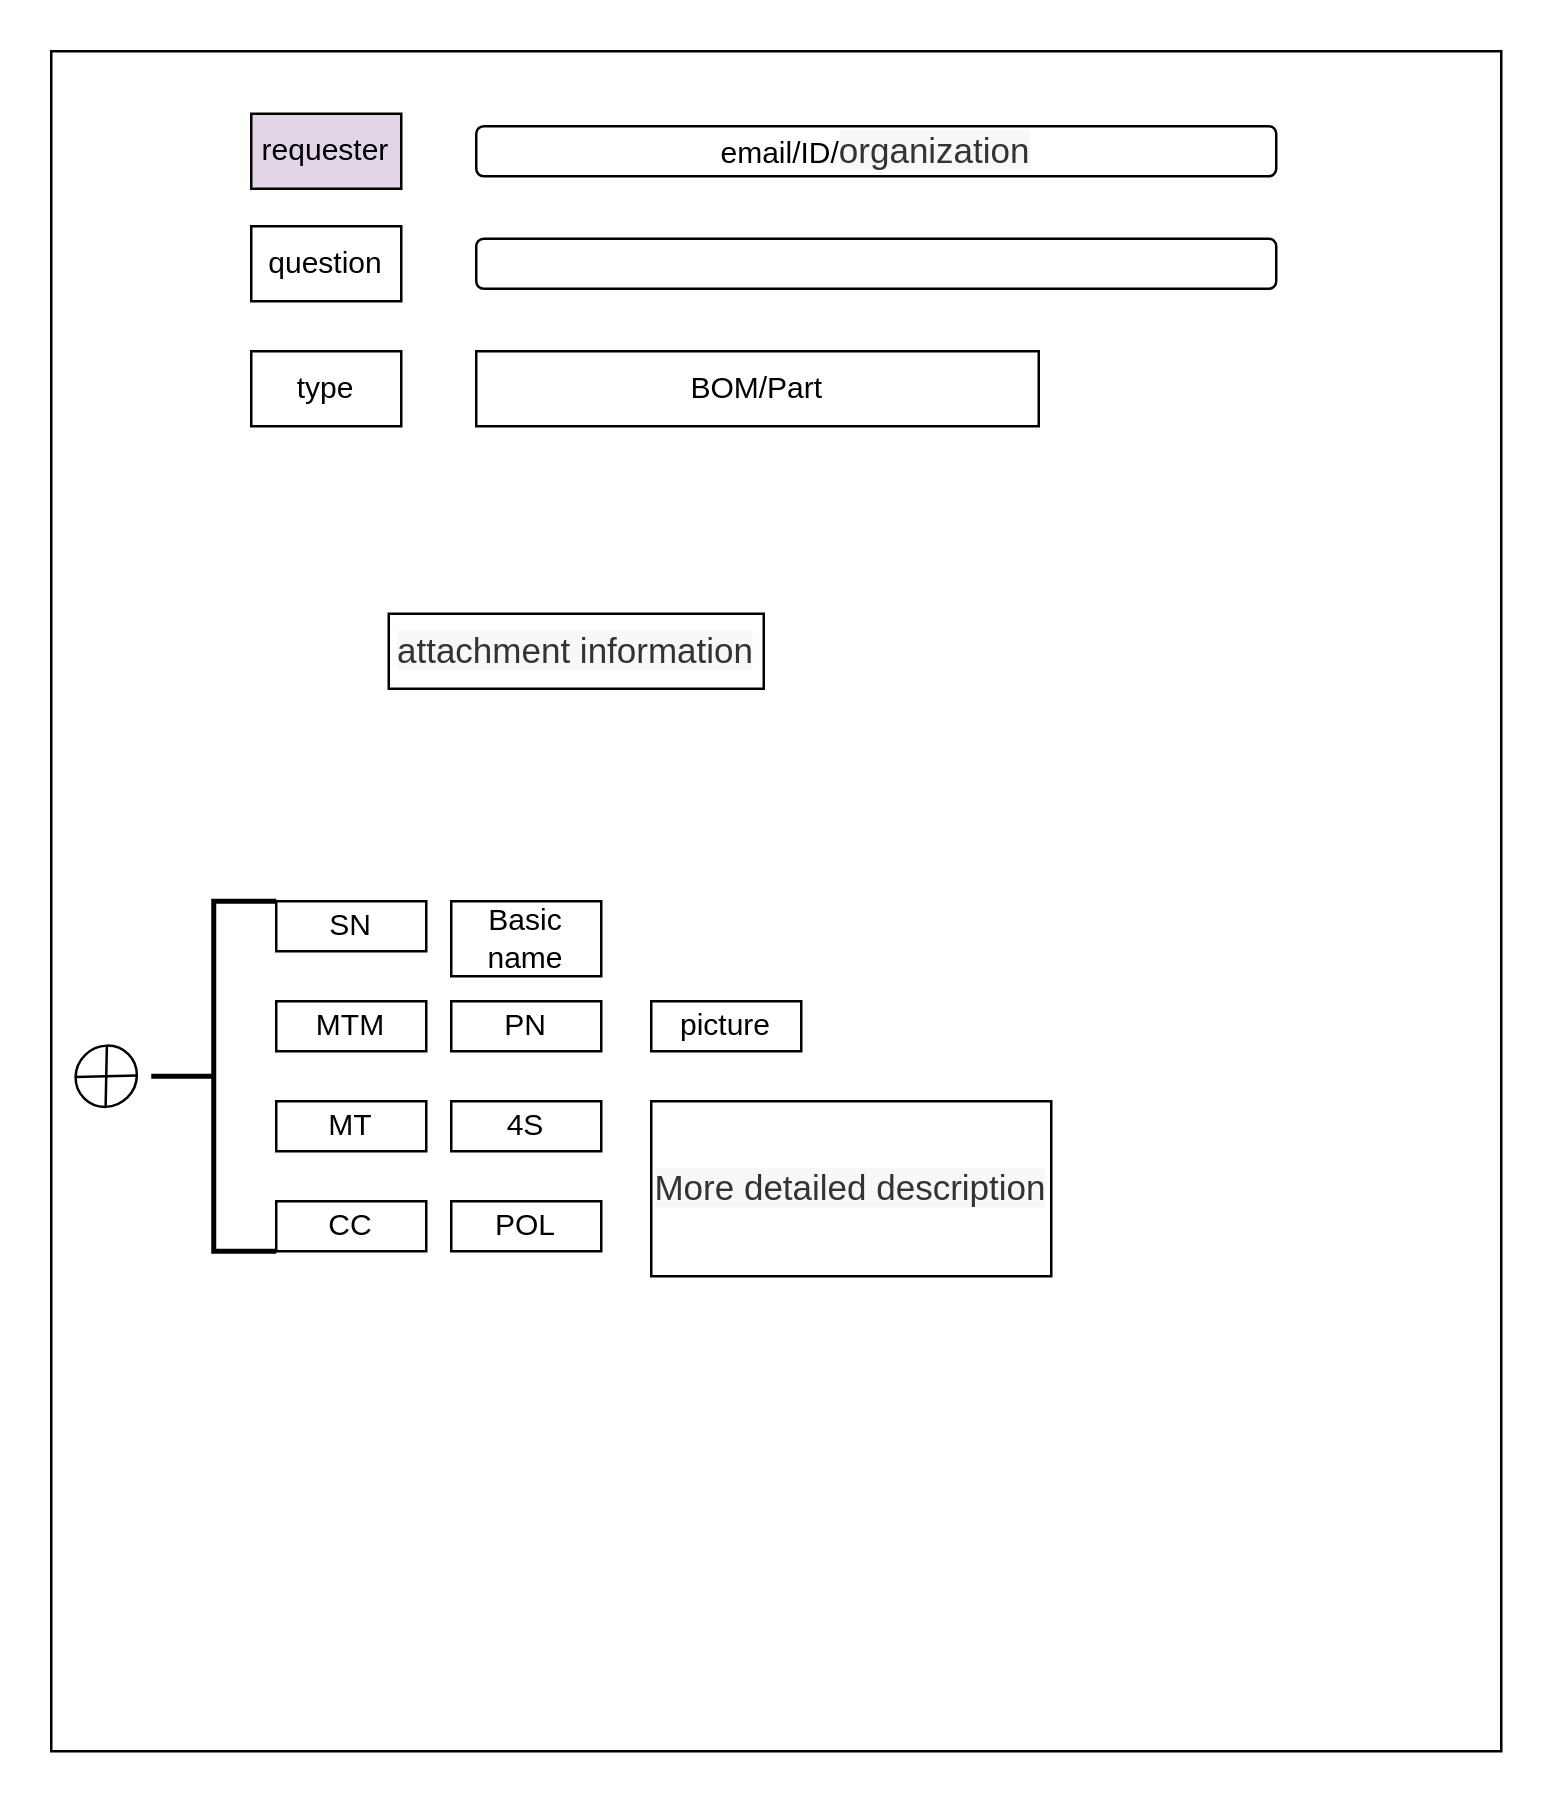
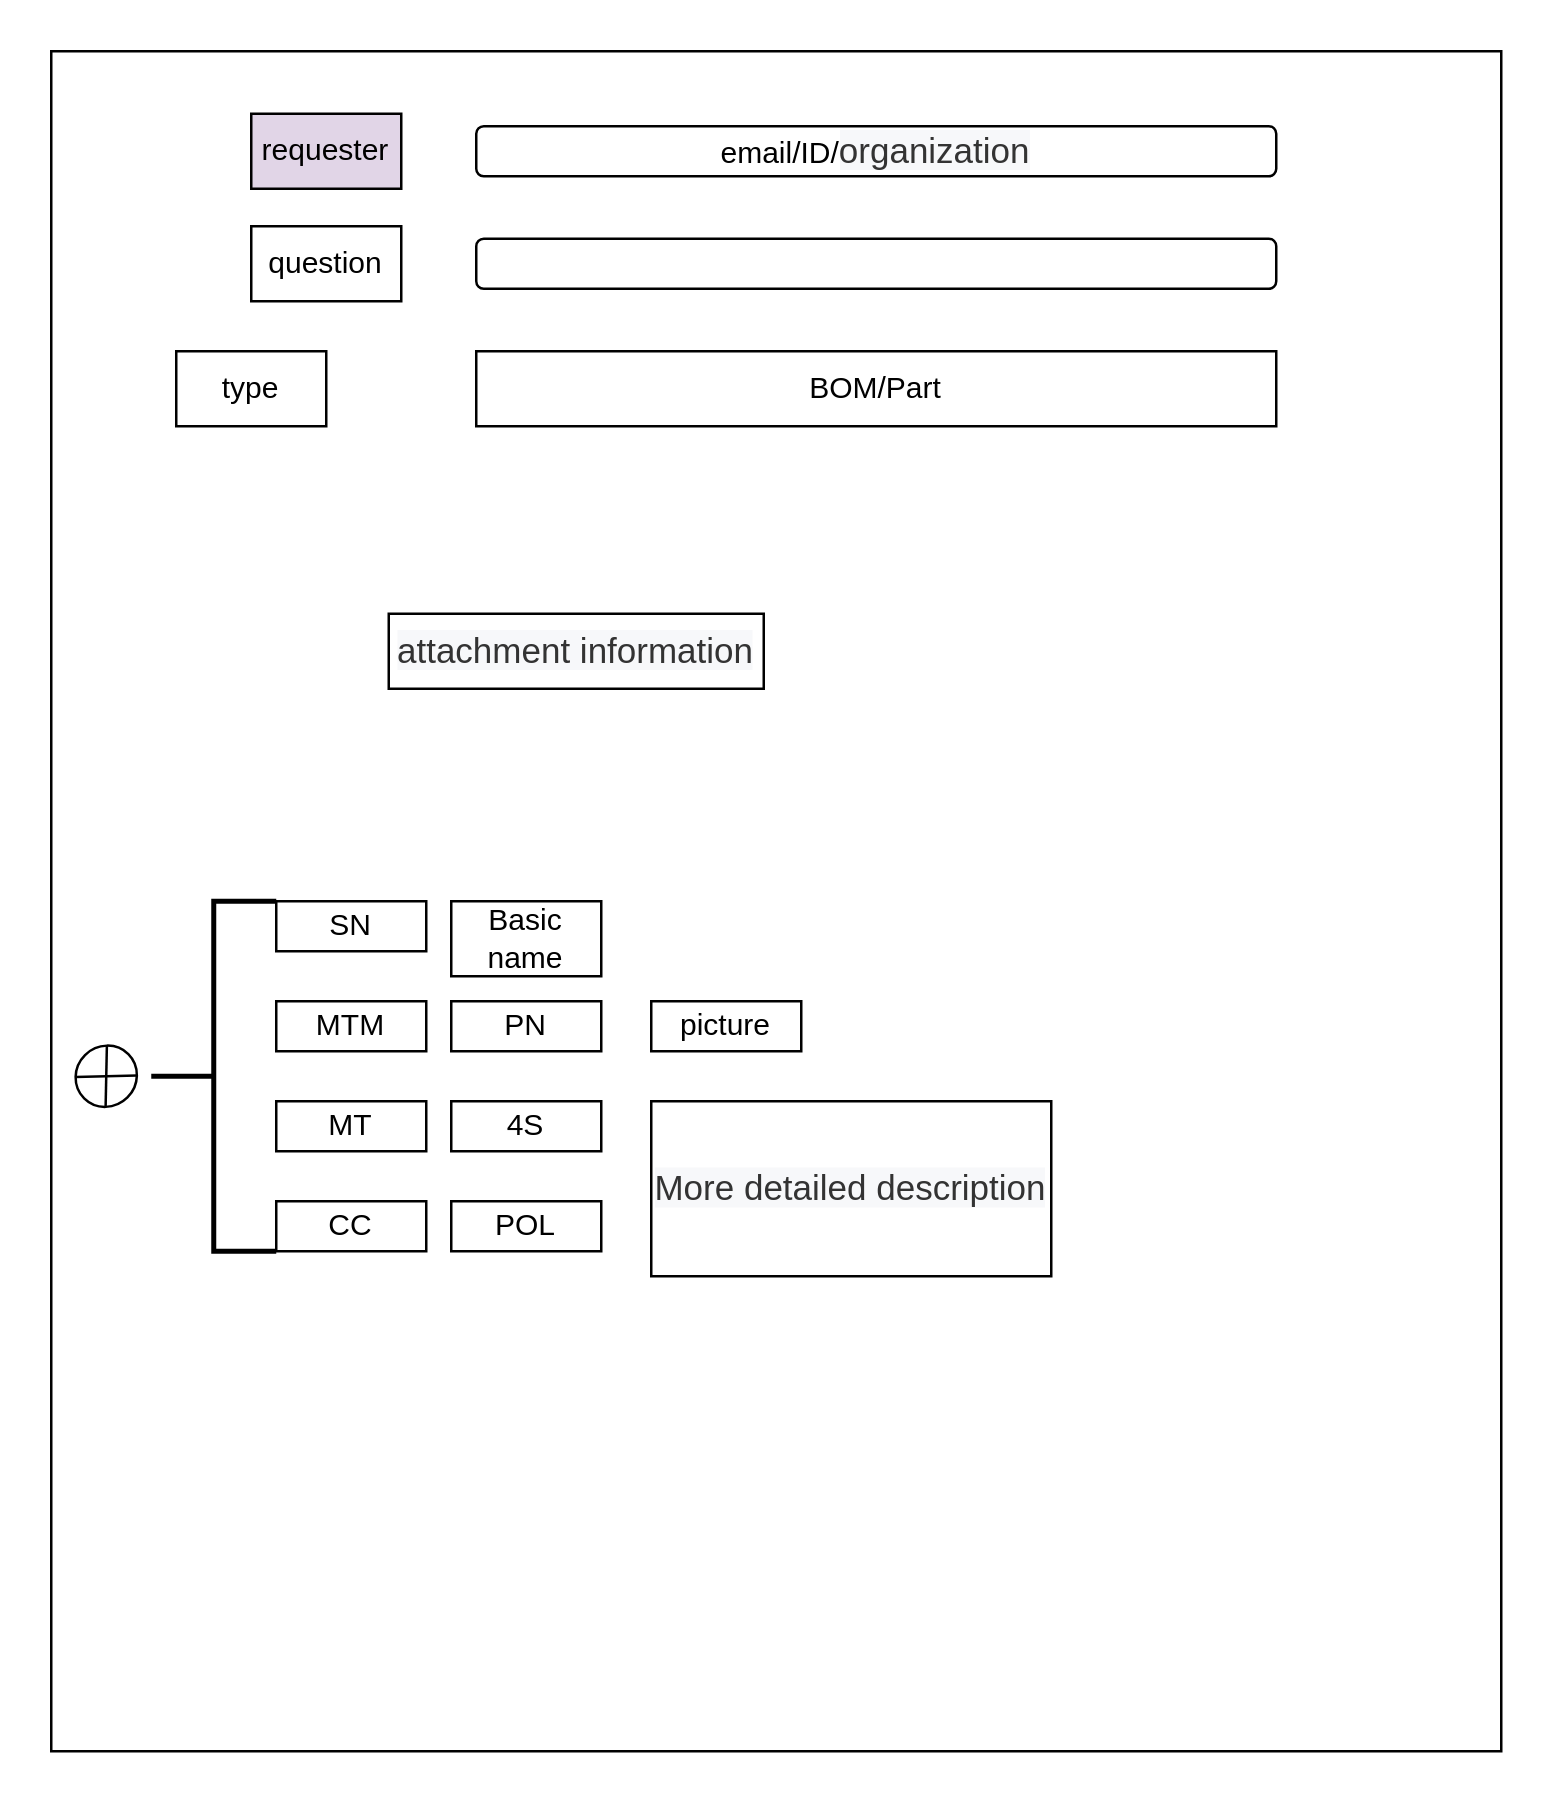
(326, 389) -> (251, 389)
(758, 389) -> (876, 389)
